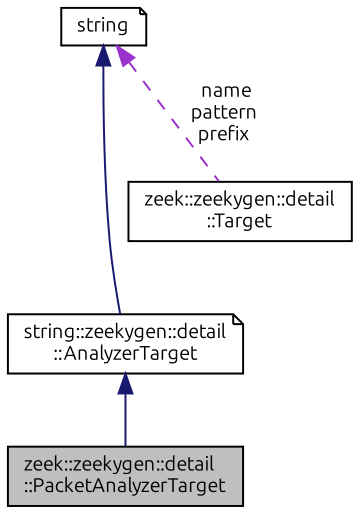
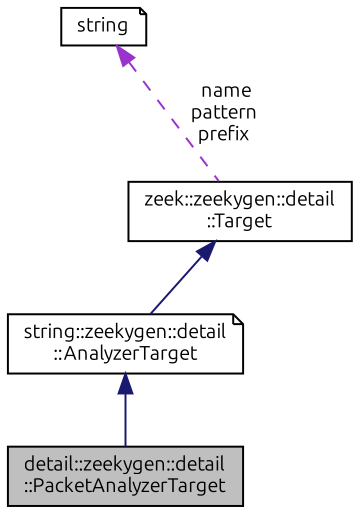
(106, 190) -> (176, 285)
(126, 476) -> (126, 476)
